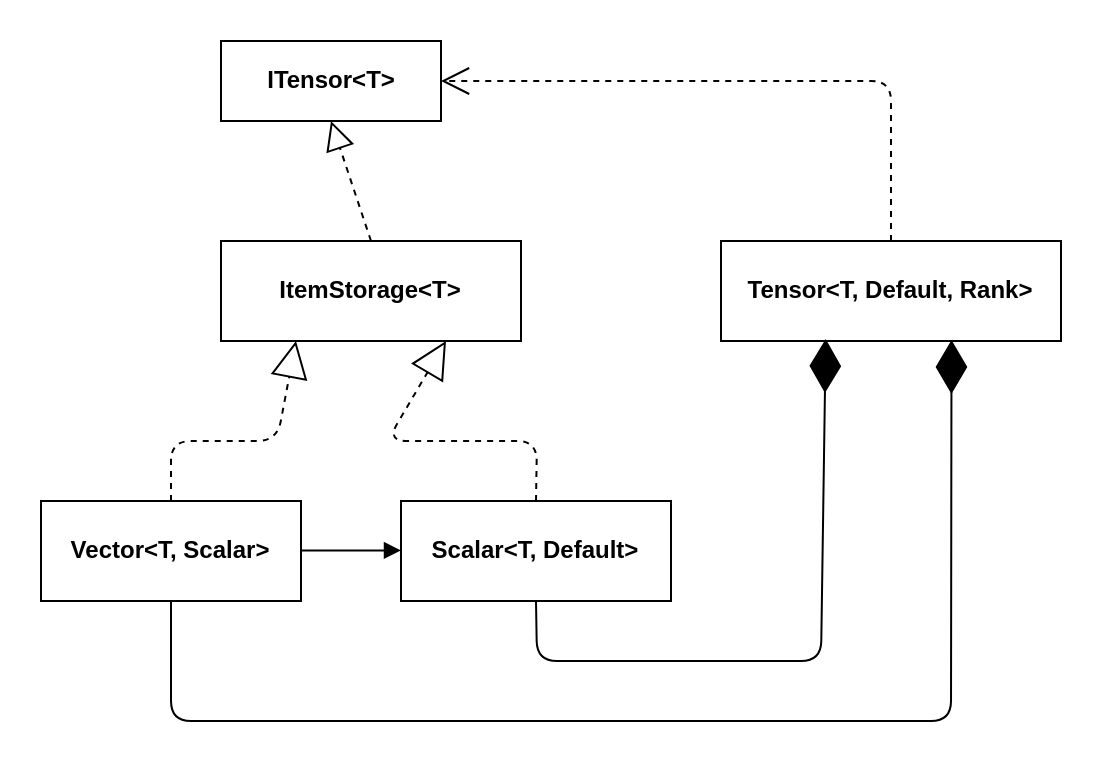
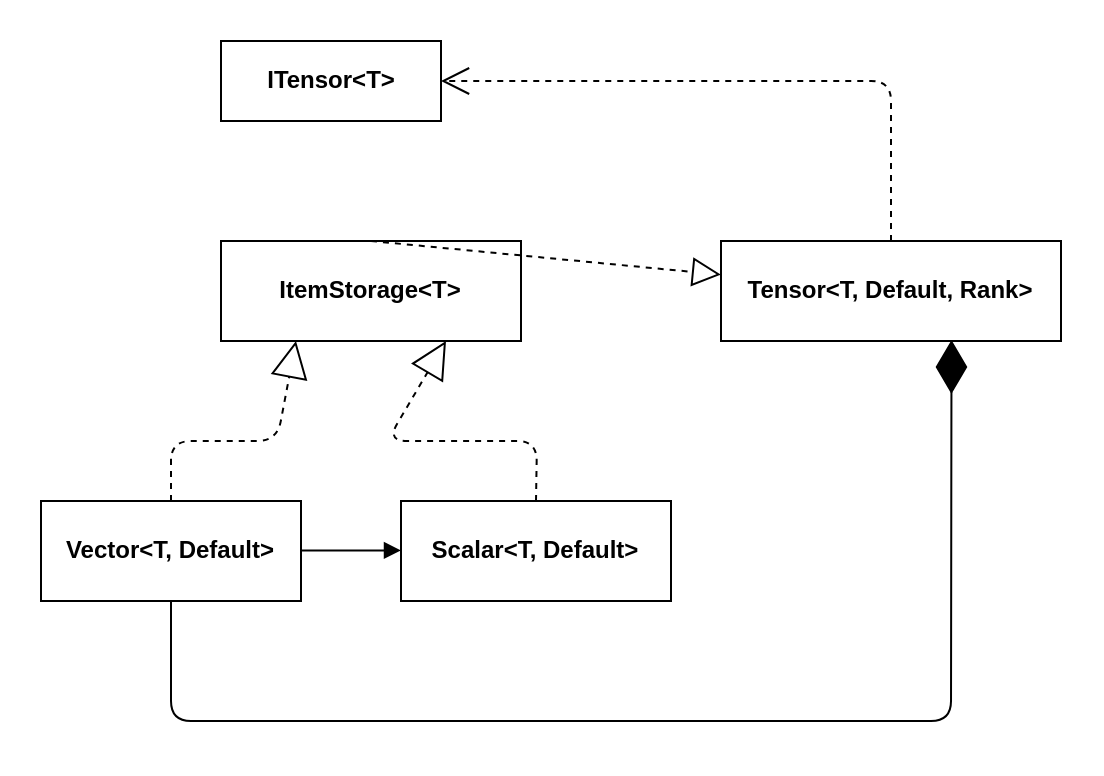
(355, 194) -> (536, 257)
(146, 515) -> (153, 515)
(784, 661) -> none
